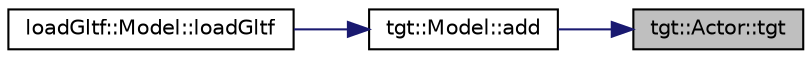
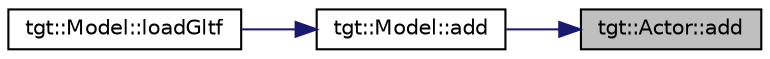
(151, 29) -> (125, 29)
(718, 29) -> (671, 29)
